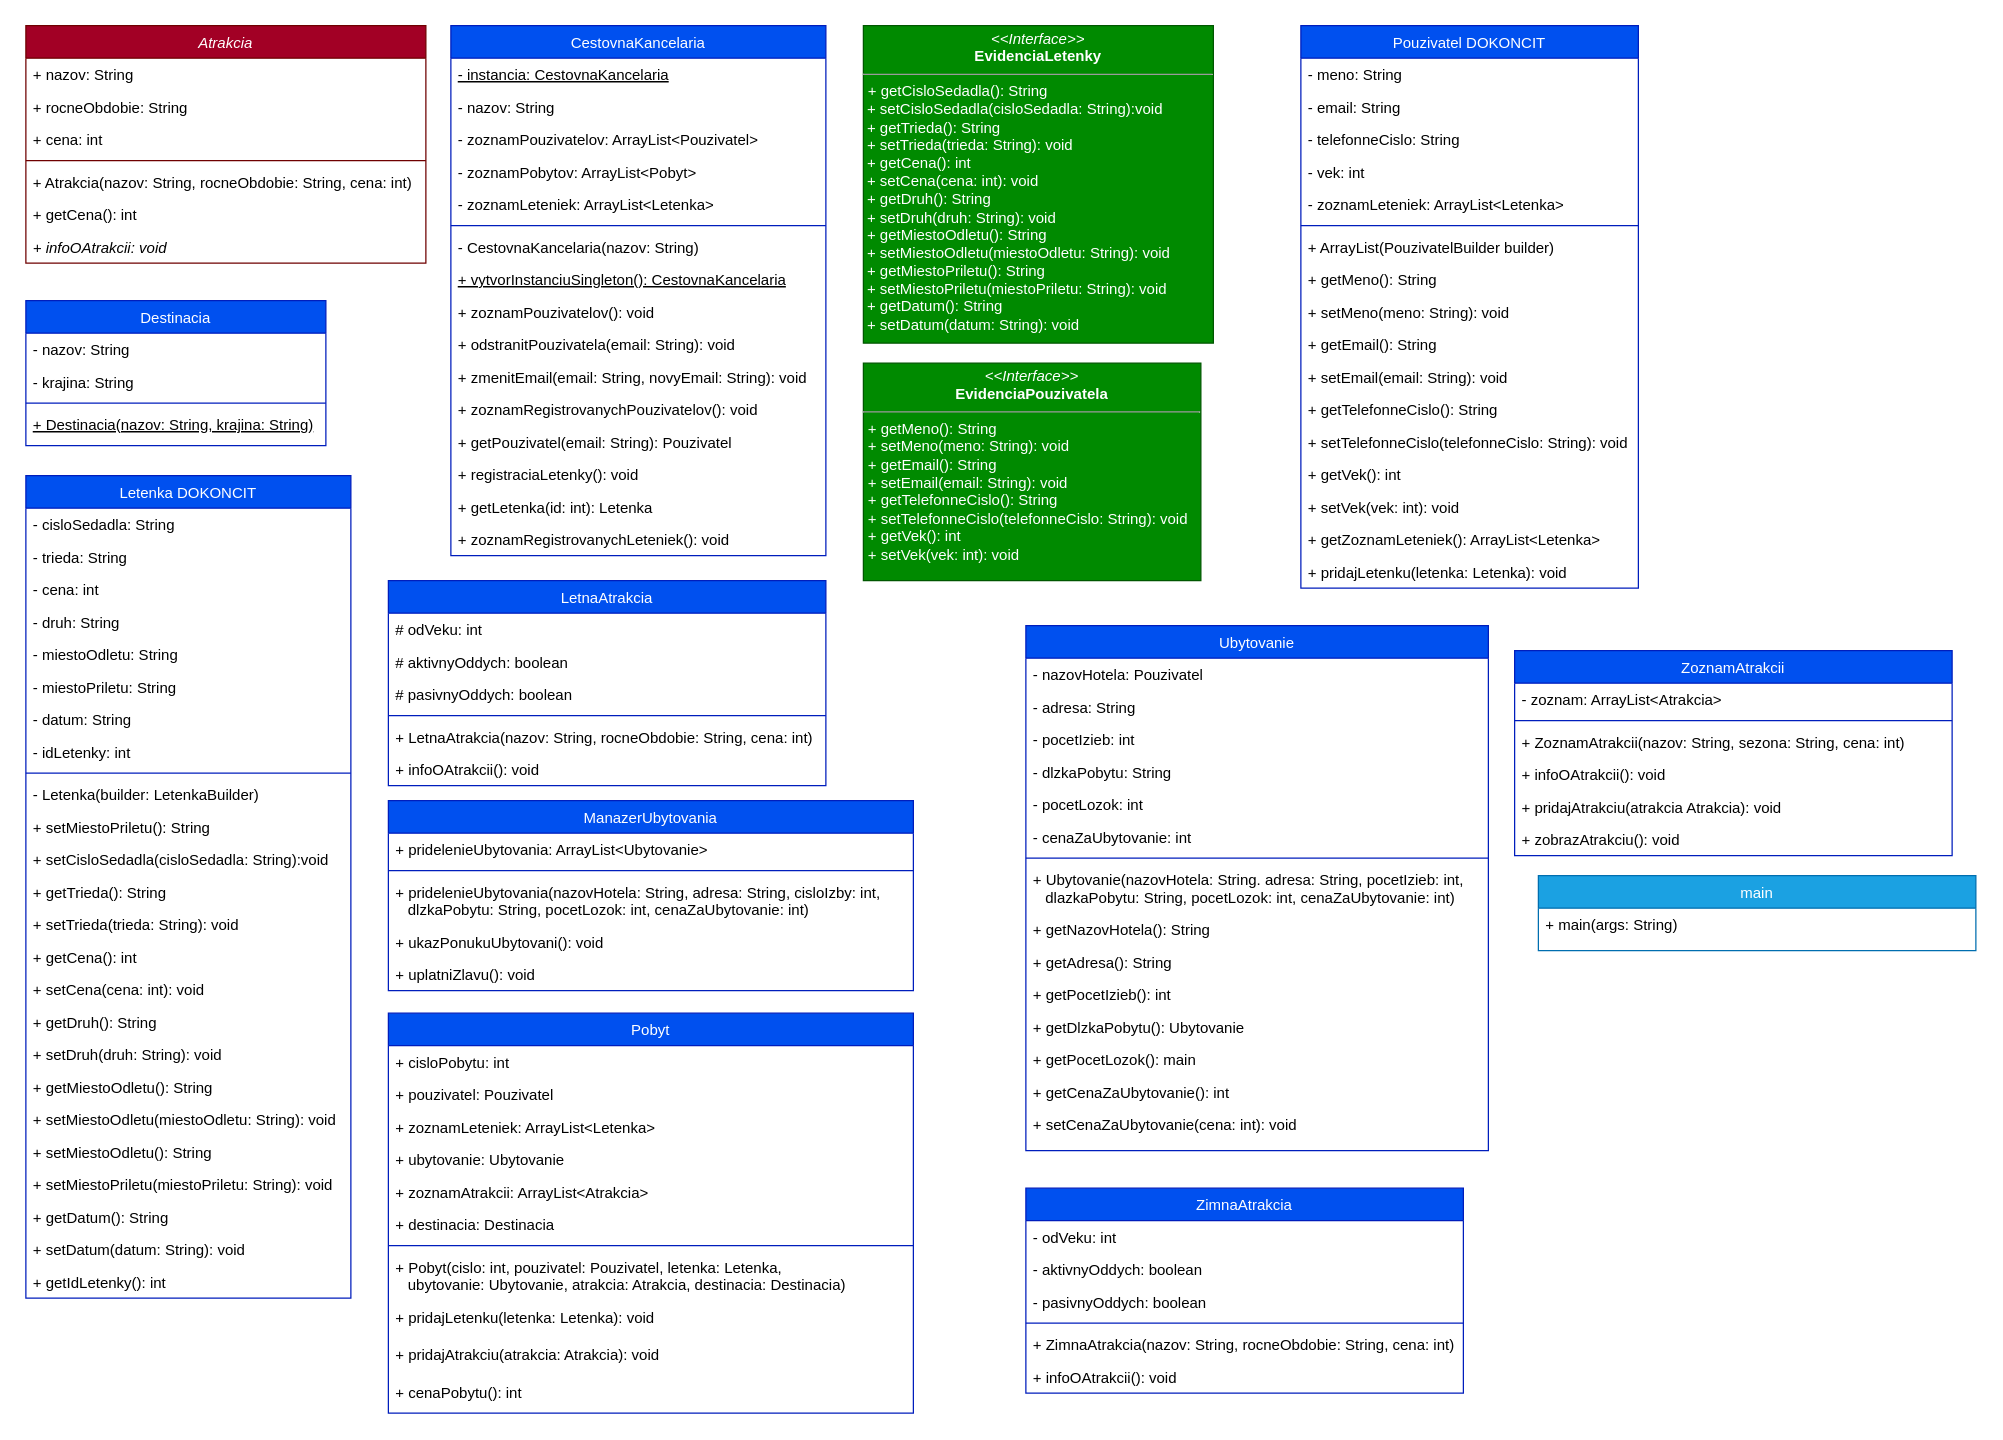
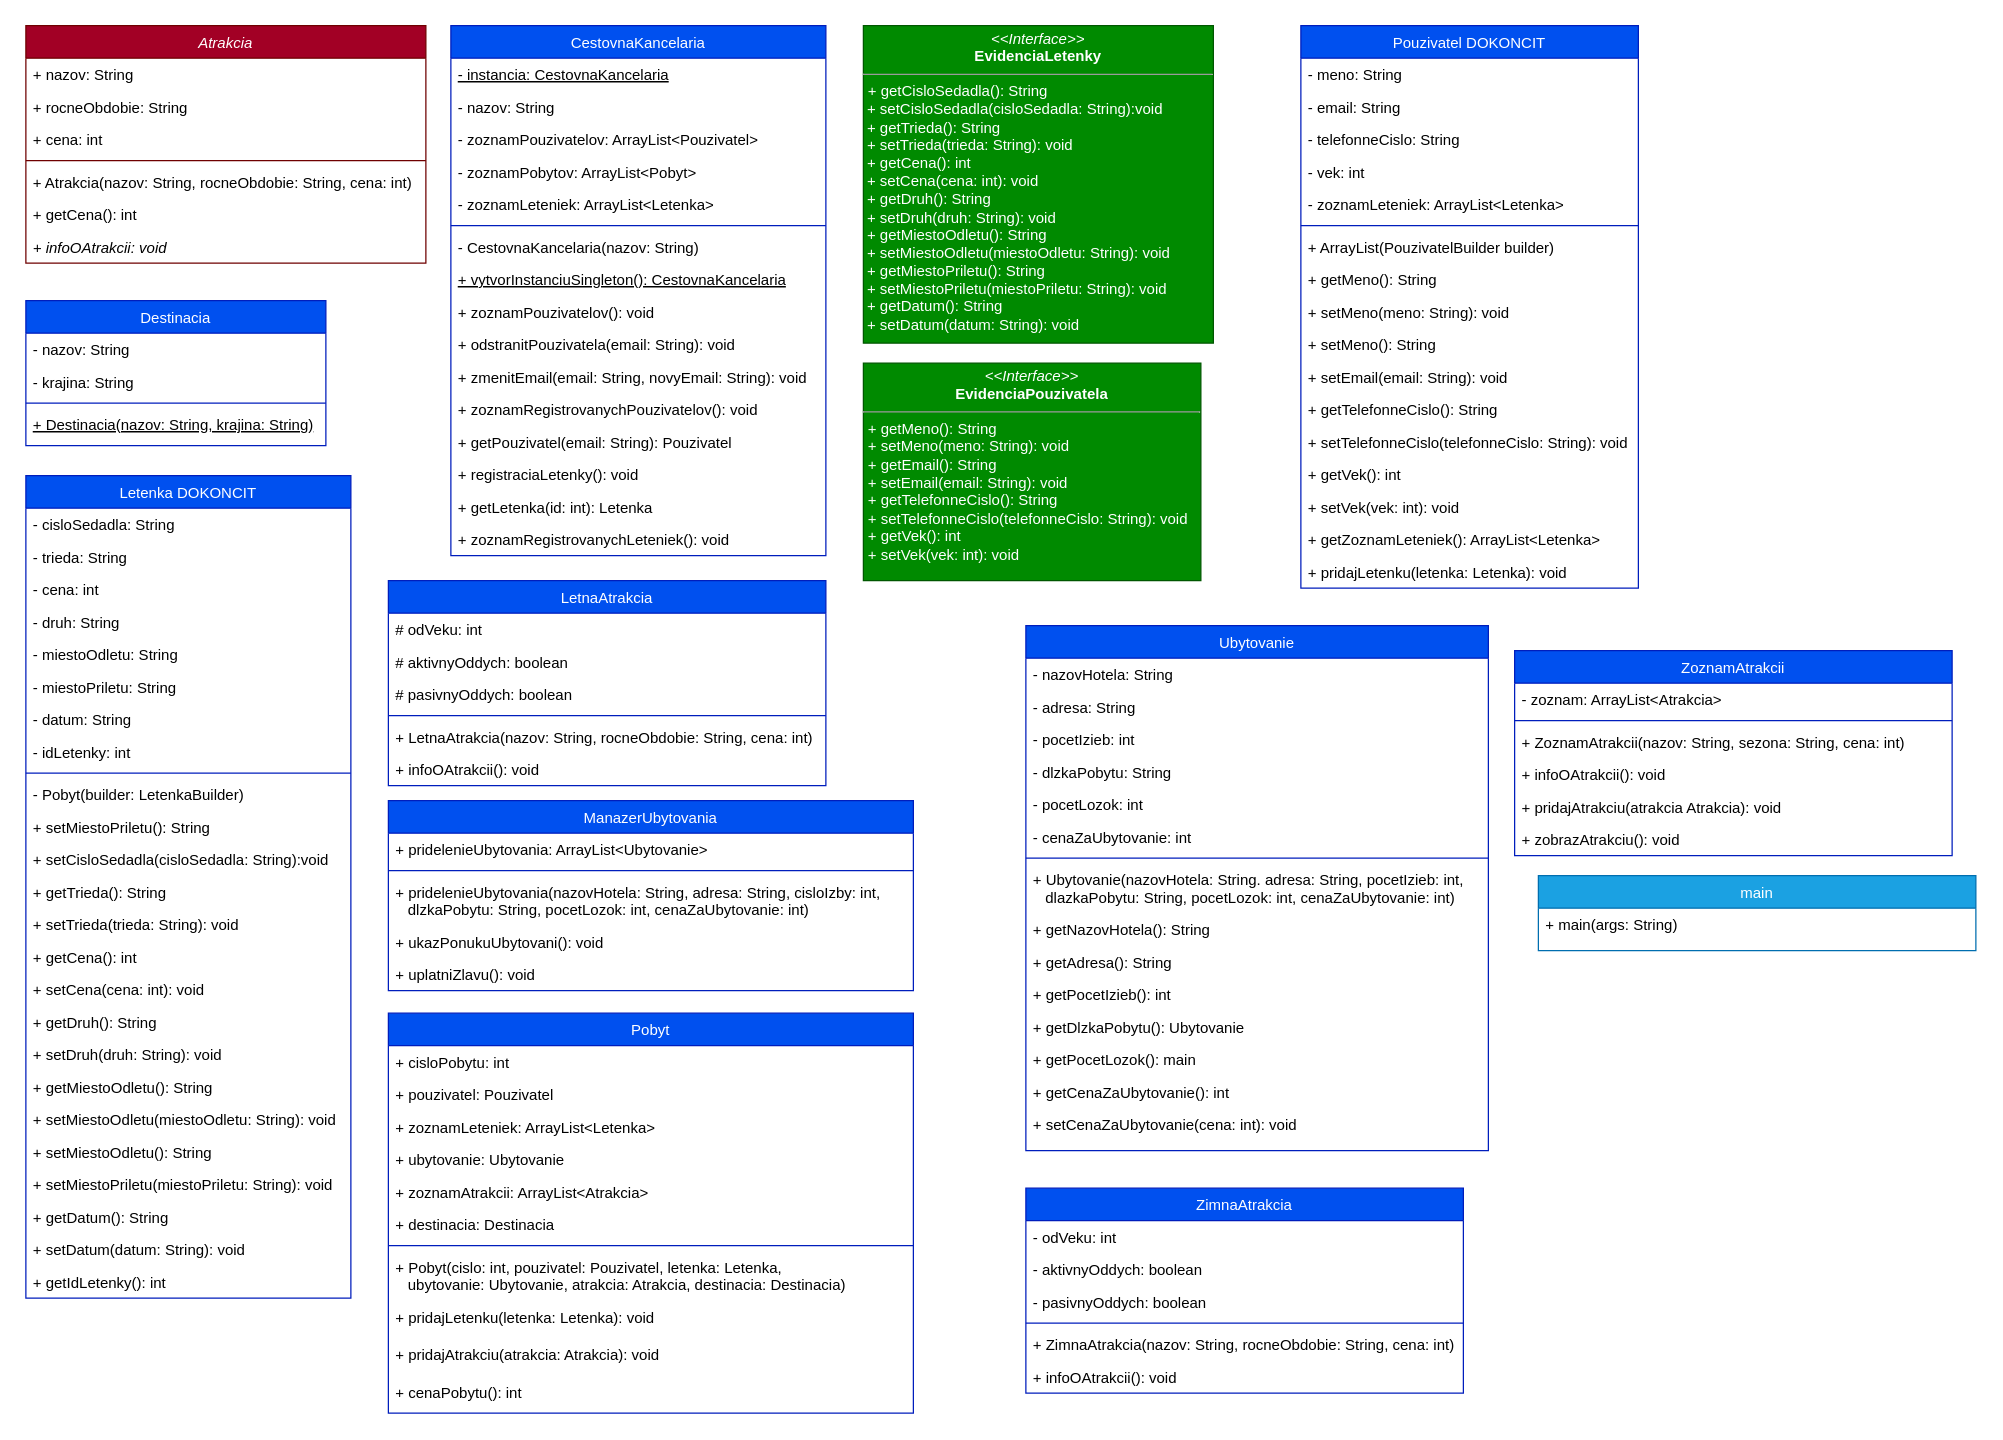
(1380, 345) -> (1380, 345)
(1126, 675) -> (1111, 675)
(162, 795) -> (153, 795)
